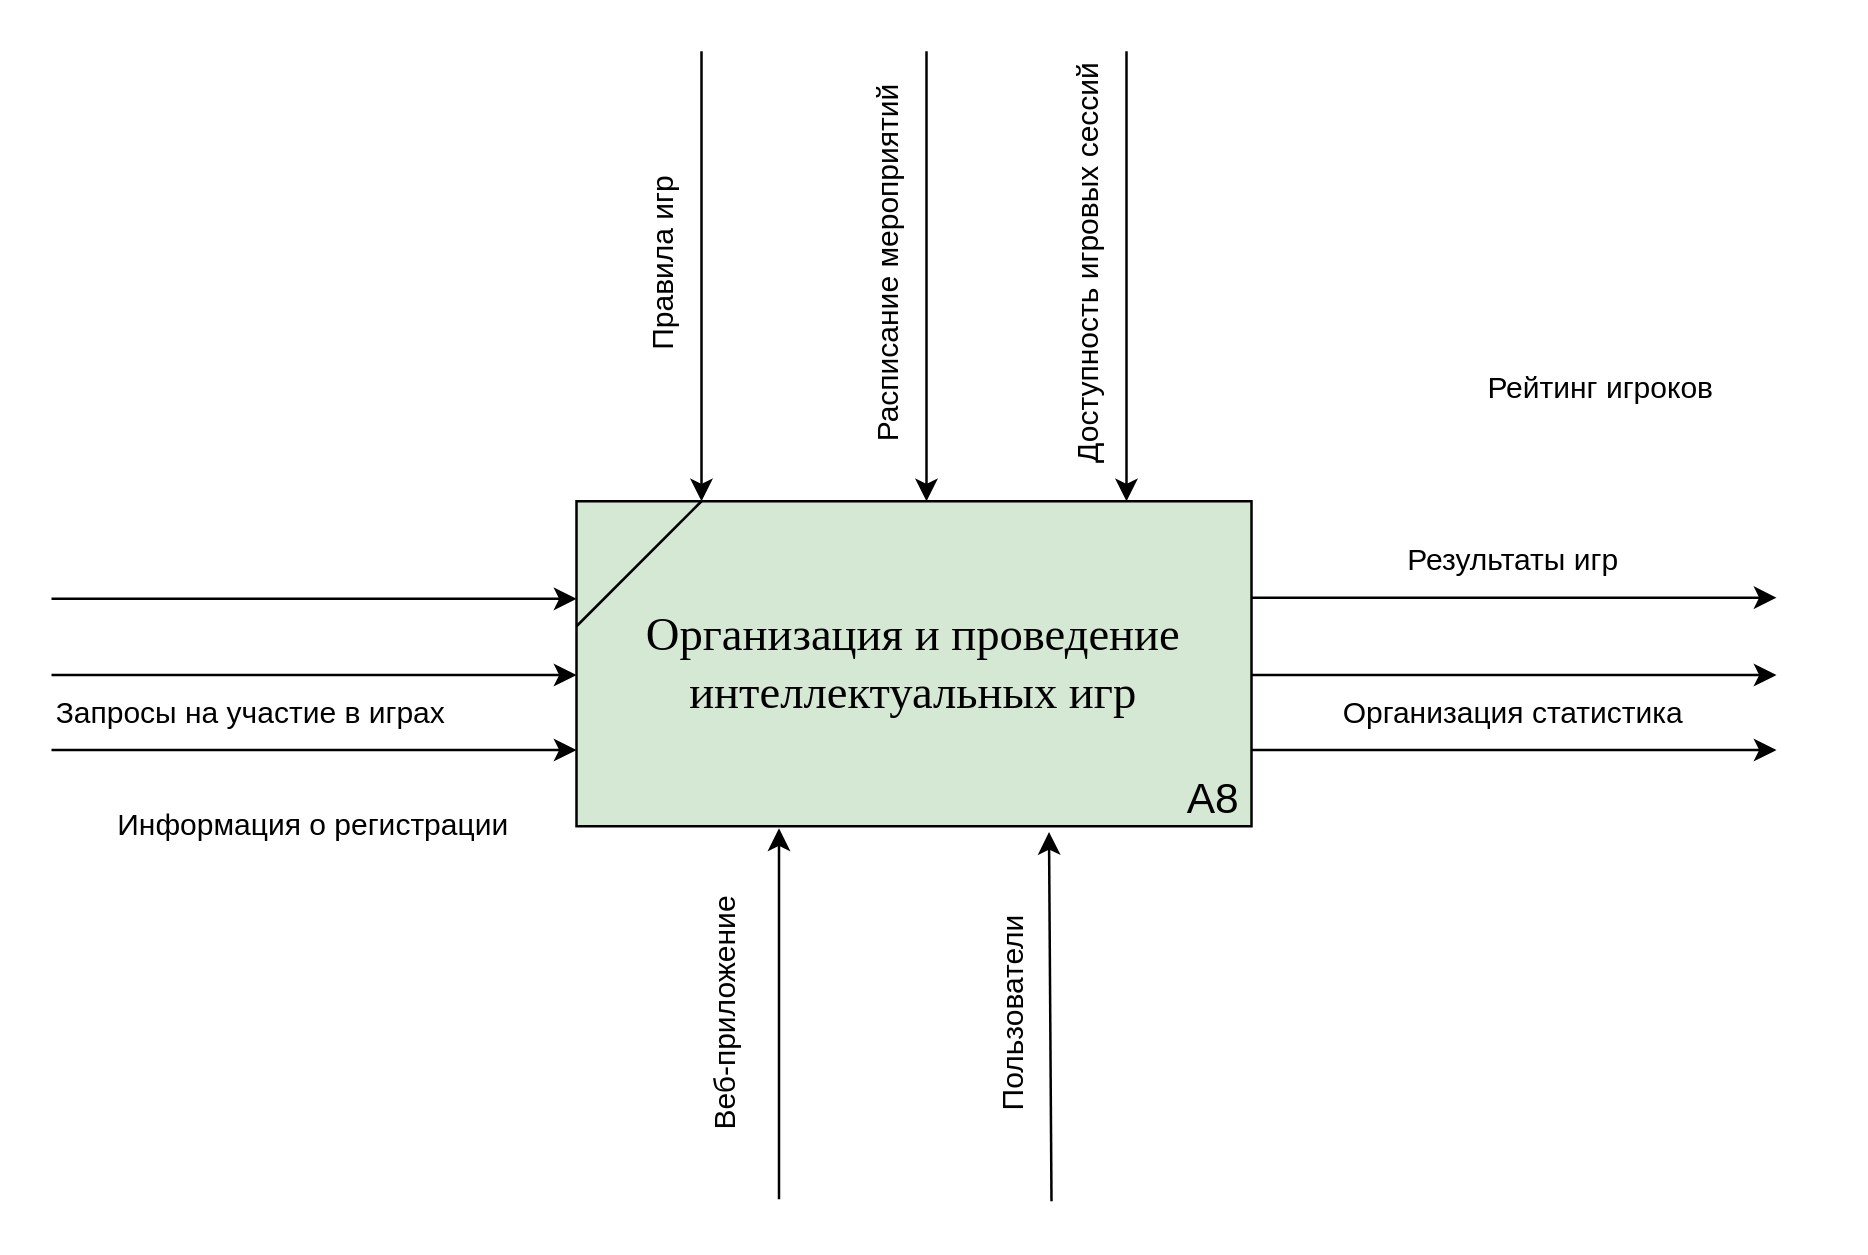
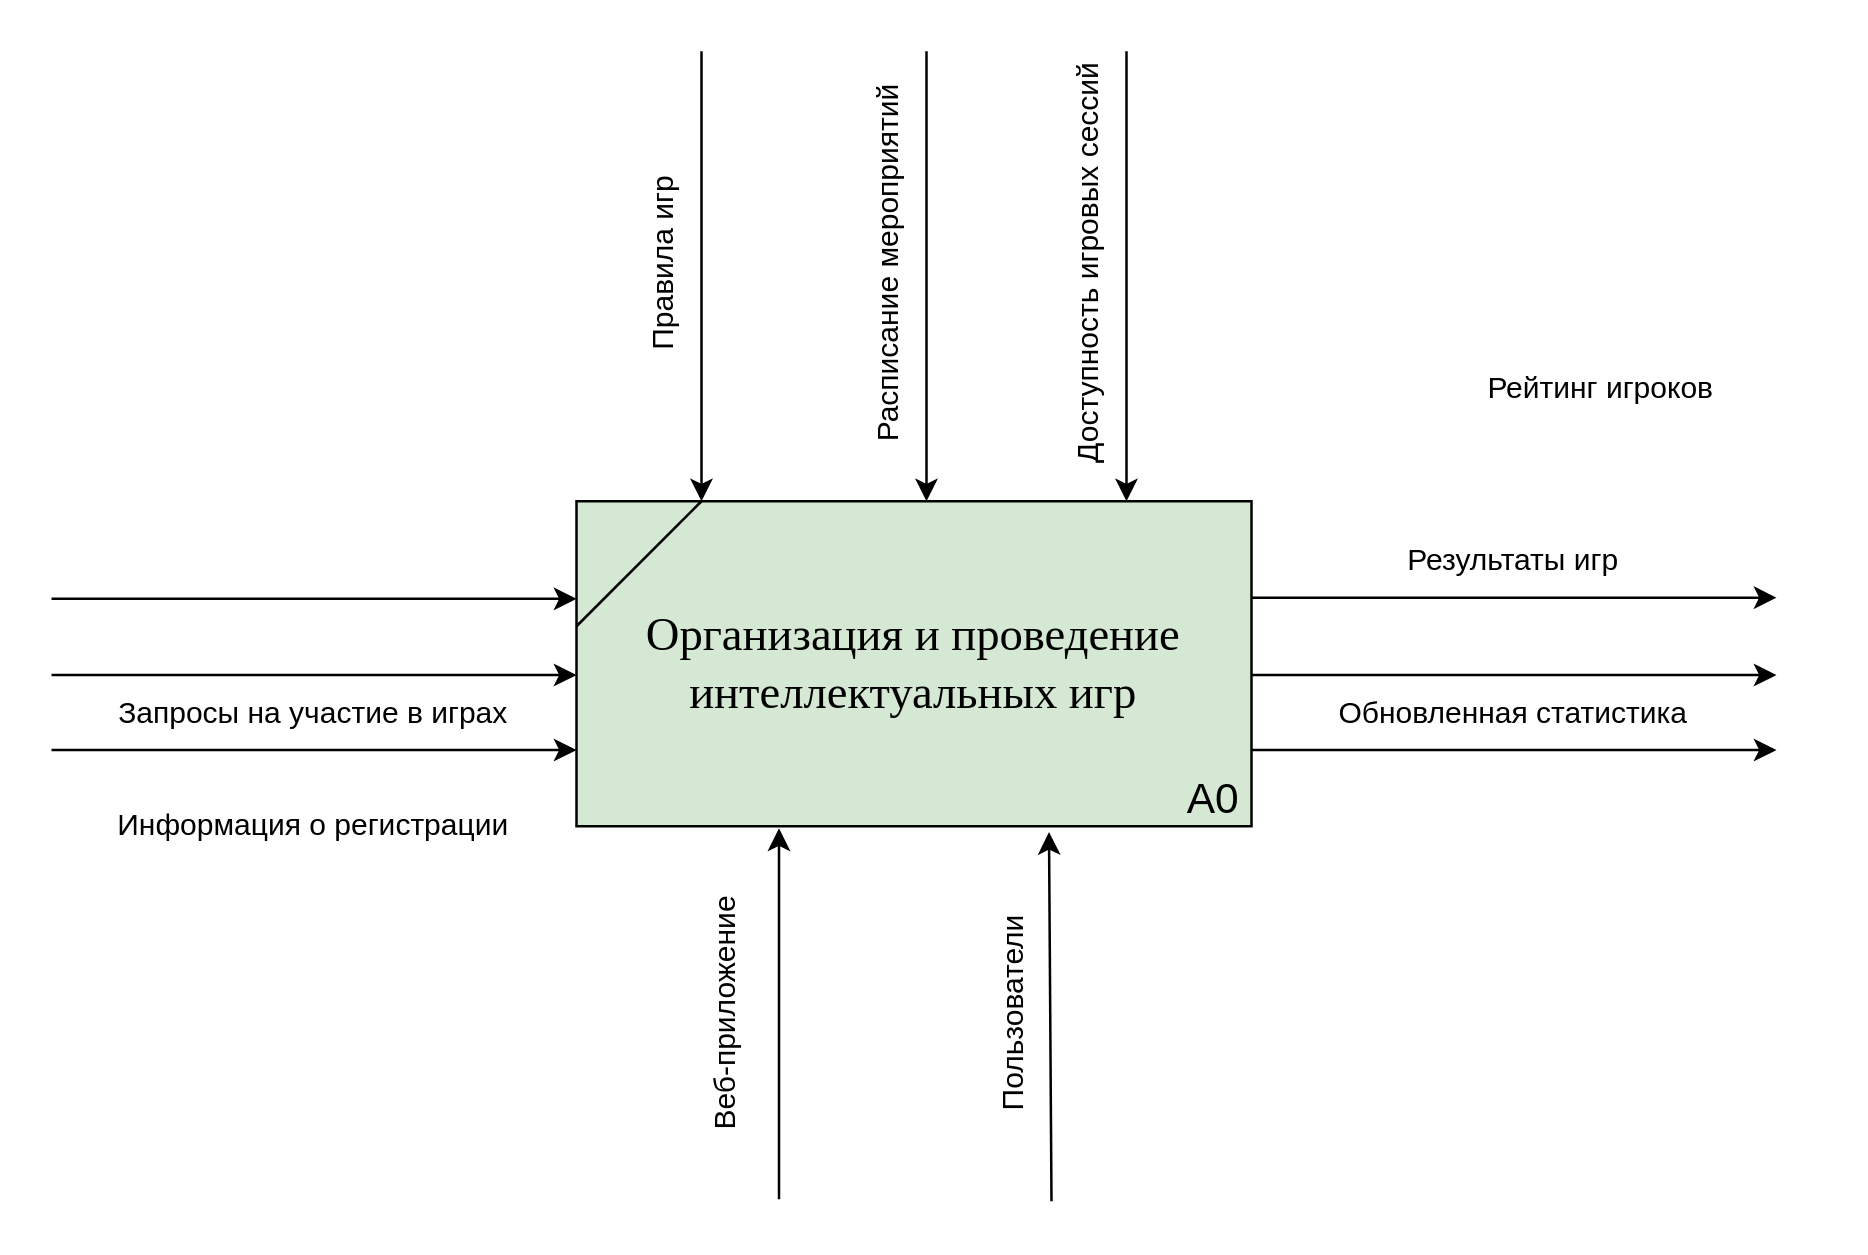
(251, 713) -> (314, 713)
(1514, 714) -> (1514, 714)
(1214, 801) -> (1214, 801)
